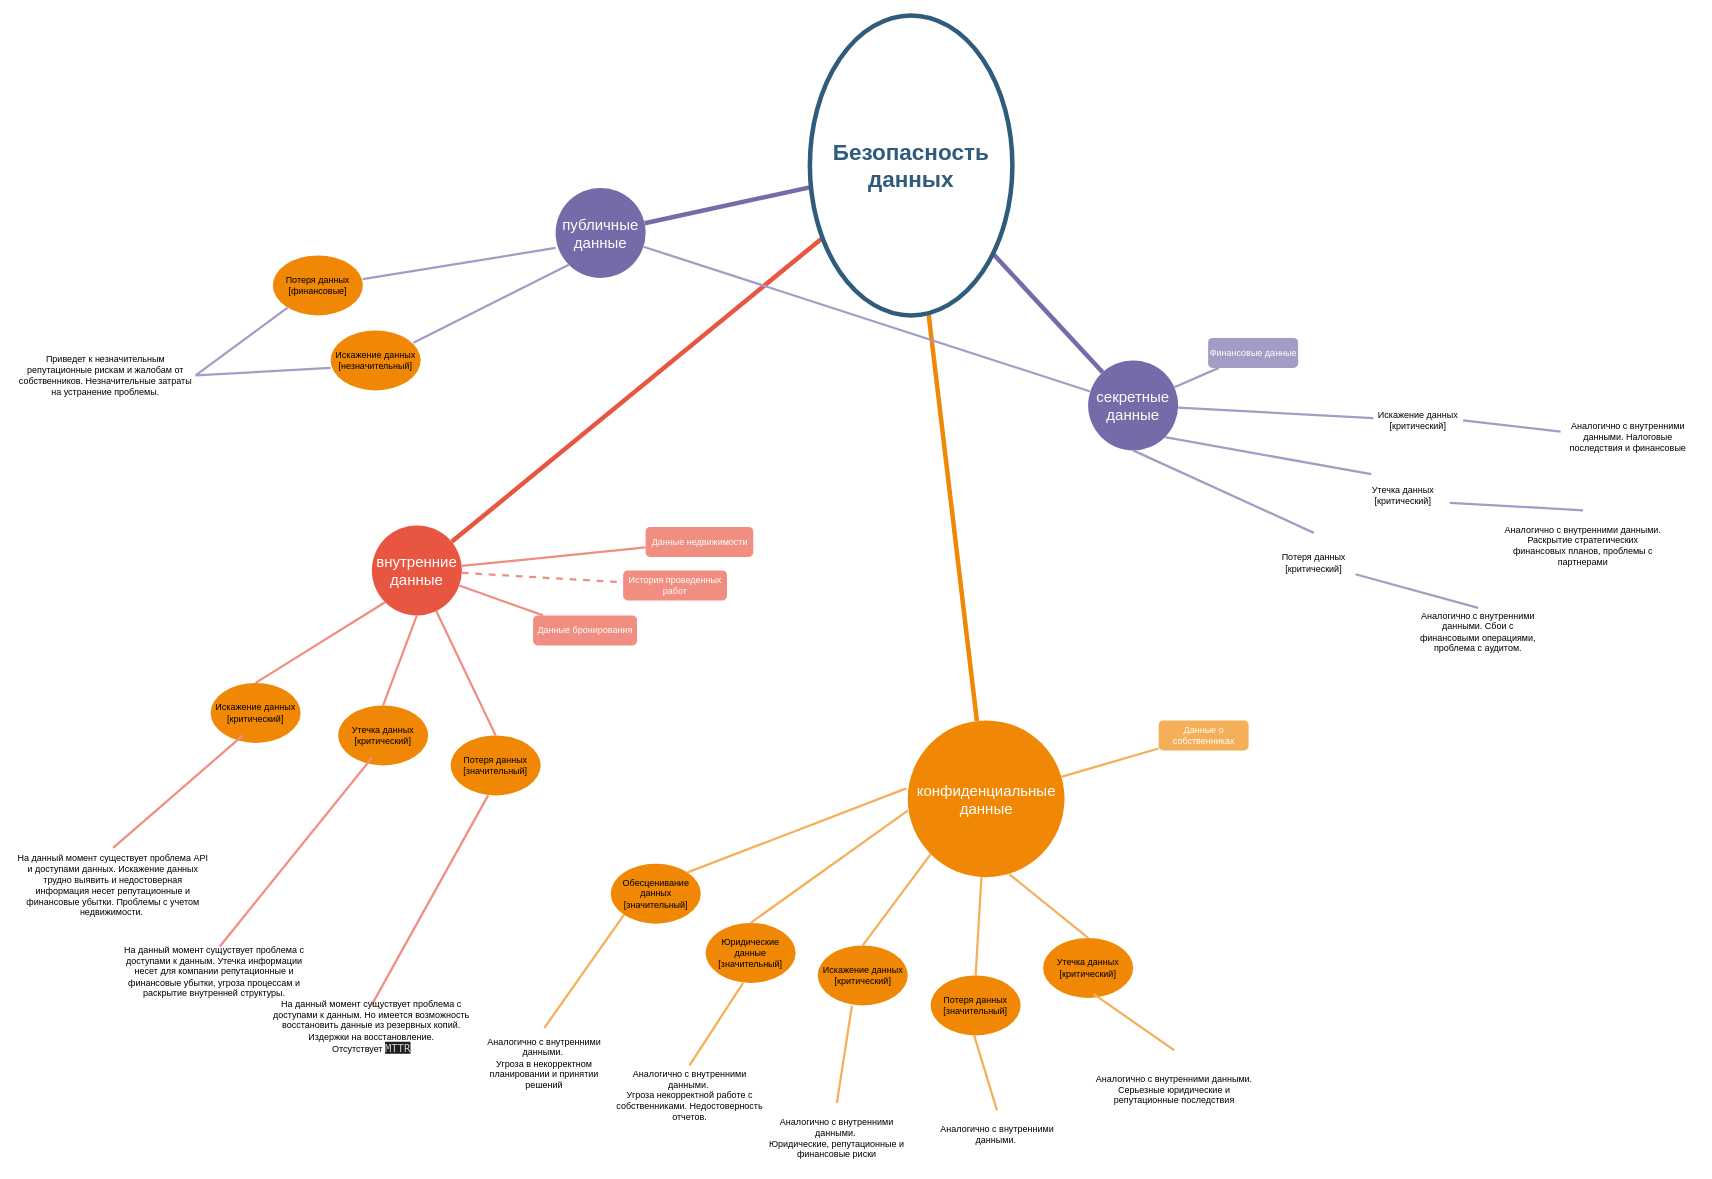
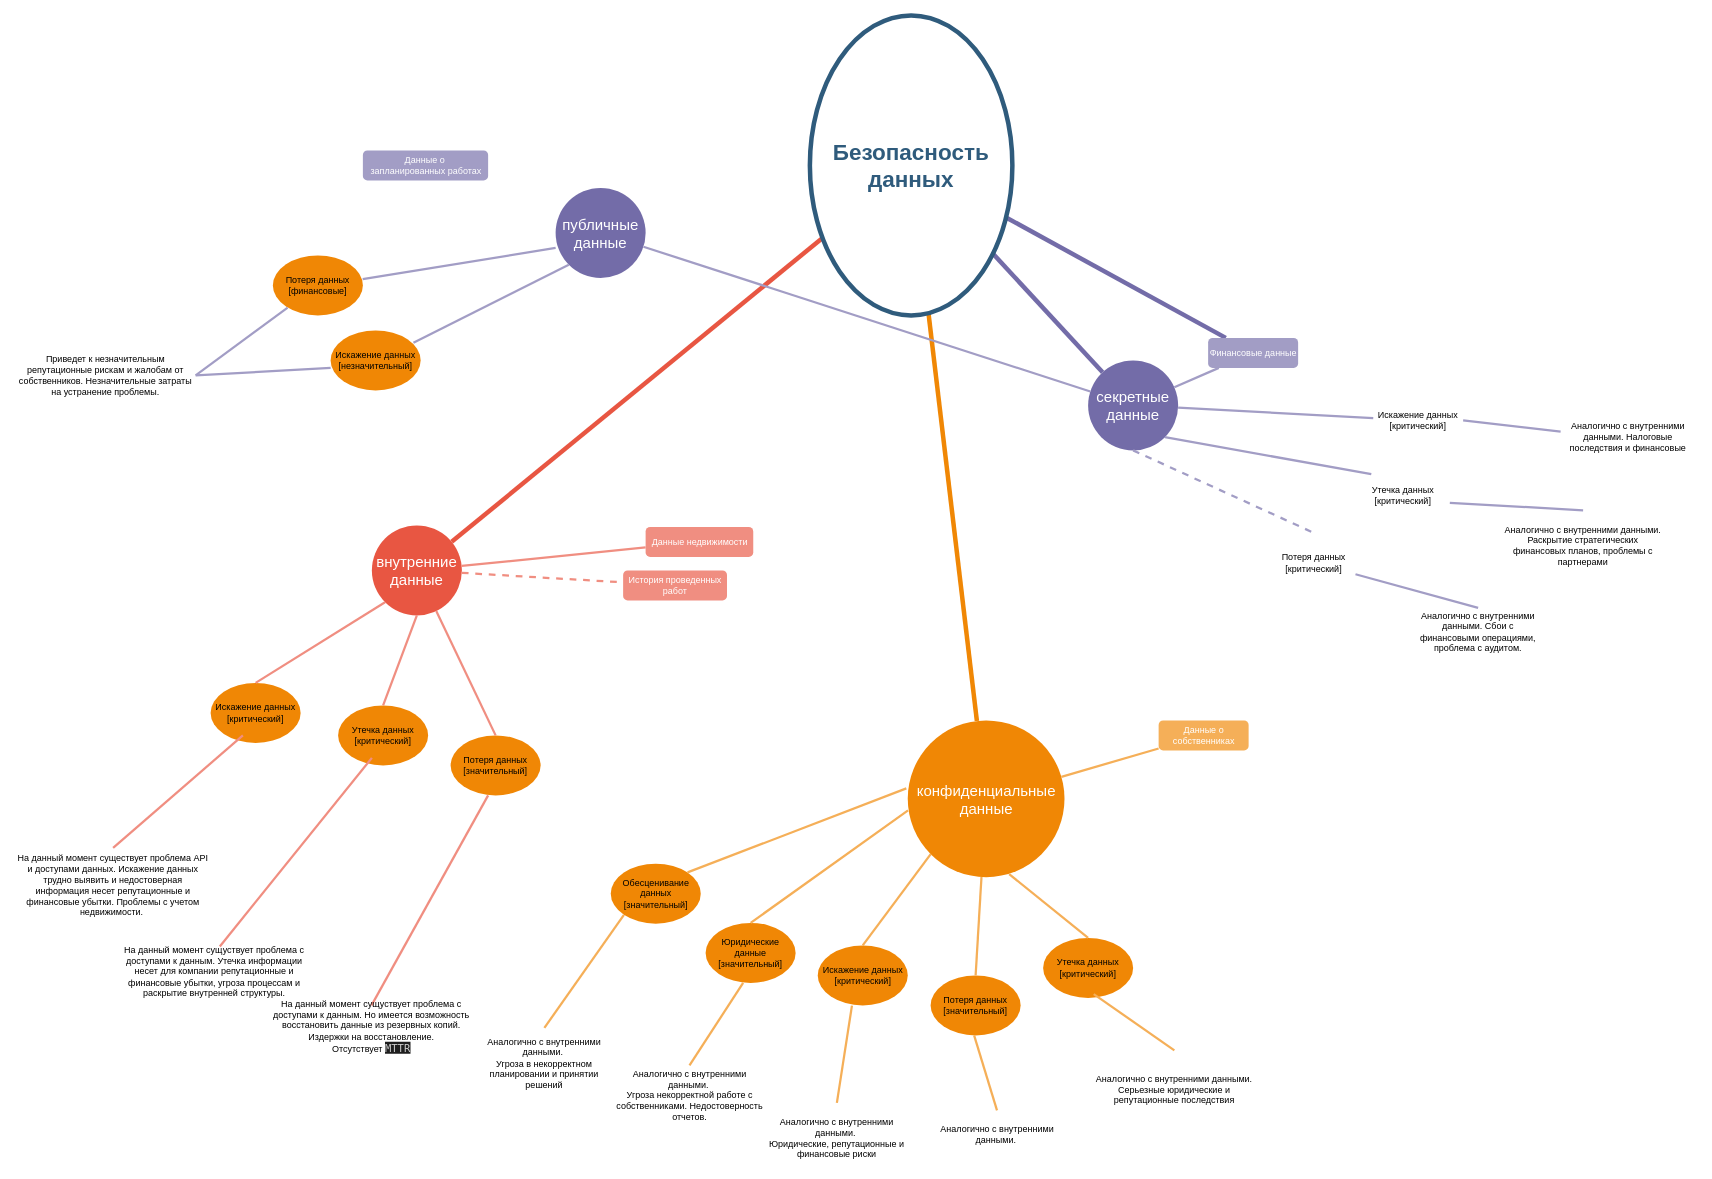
none -> (425, 165)
(728, 205) -> (1116, 278)
(1225, 492) -> (1225, 492)
(501, 600) -> none
(585, 630) -> none
